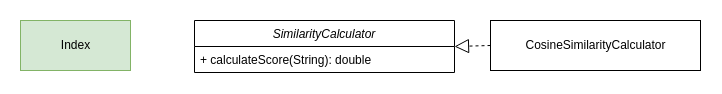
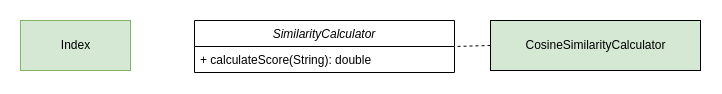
(470, 46) -> (464, 46)
(596, 46) -> (596, 46)
